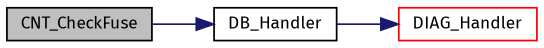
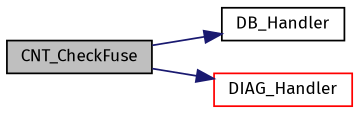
(359, 24) -> (175, 72)
